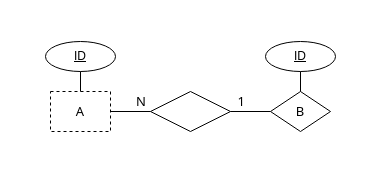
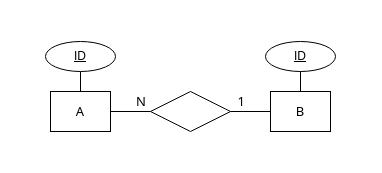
(81, 112) -> (81, 112)
(301, 112) -> (301, 112)
